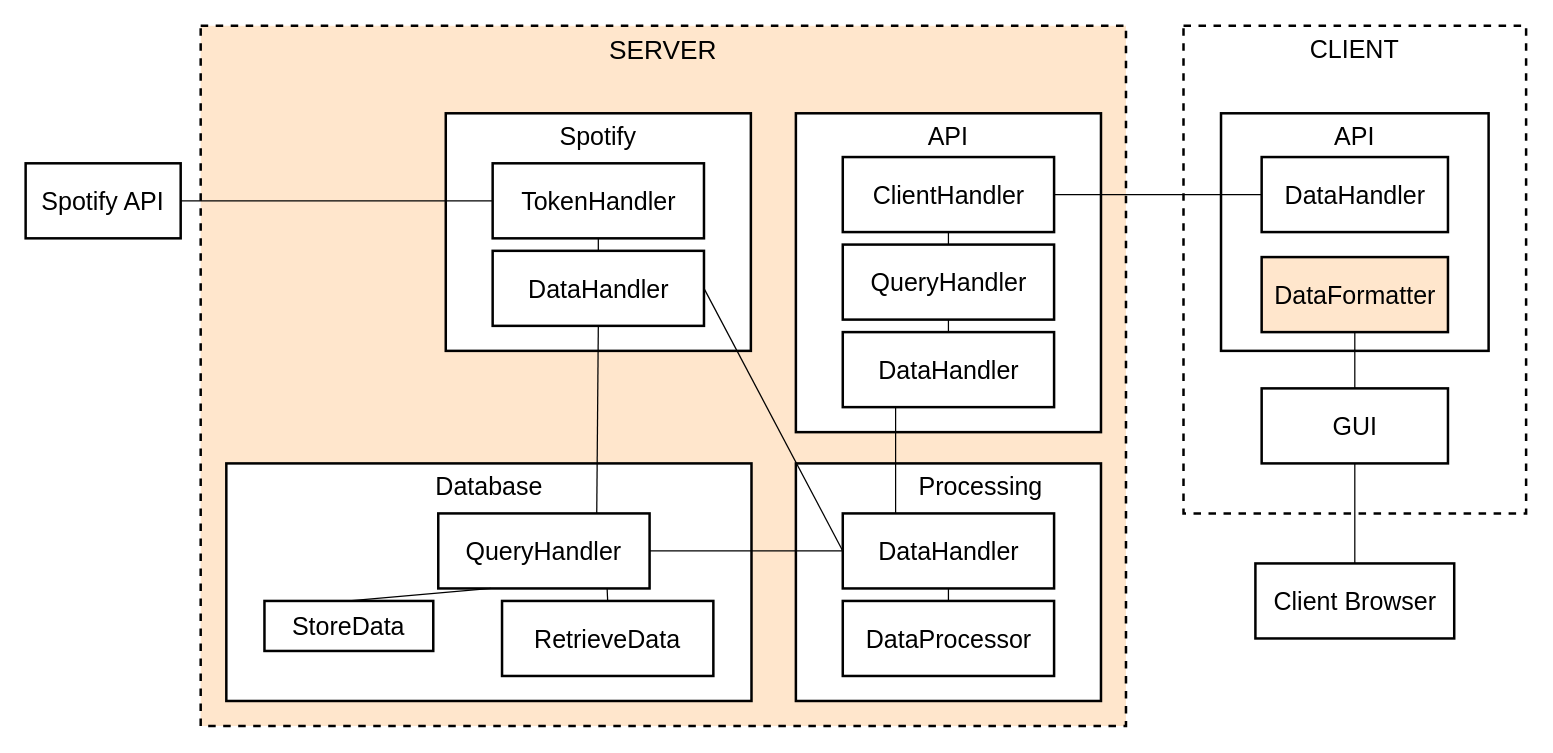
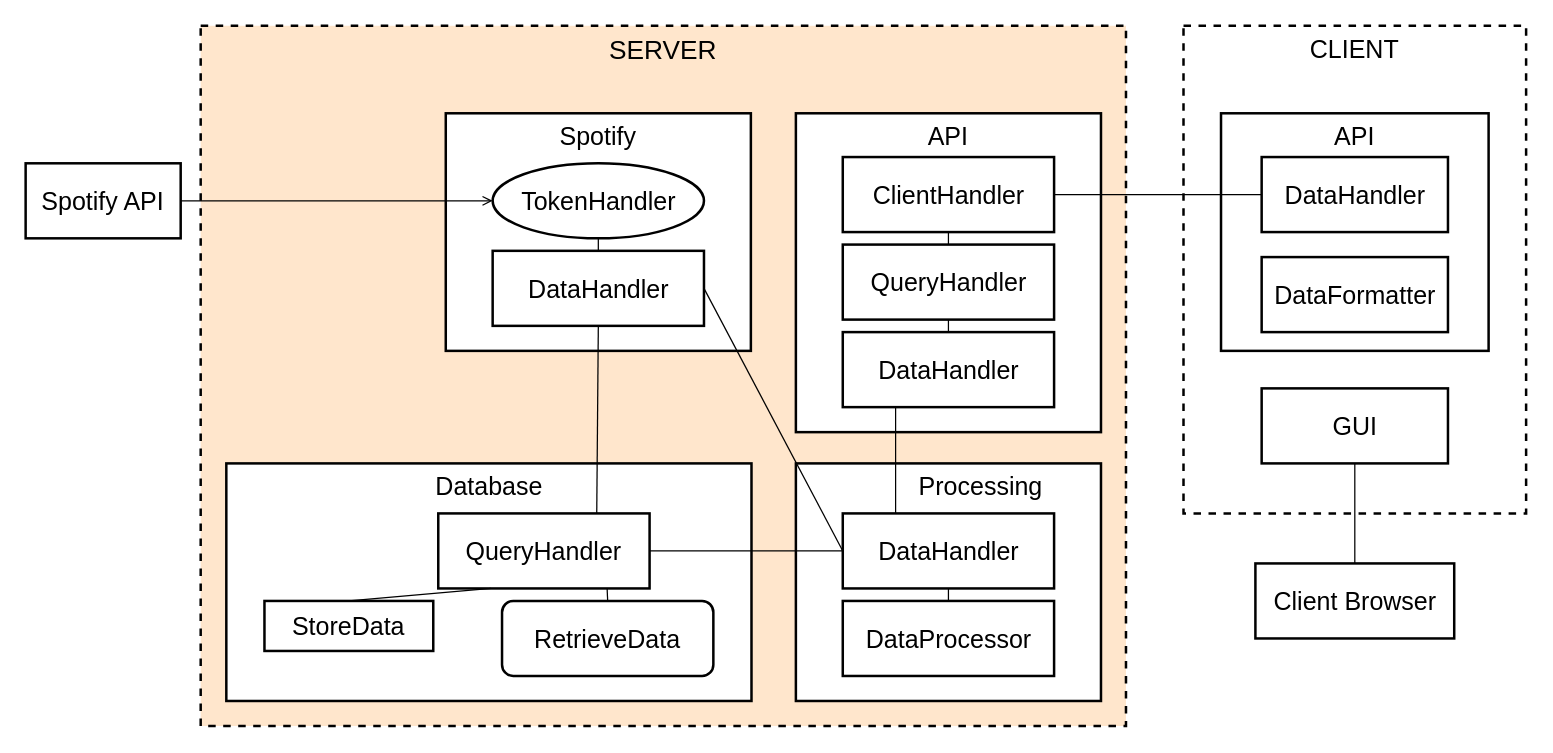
(487, 201) -> (486, 201)
(598, 201) -> (598, 201)
(1354, 294) -> (1354, 294)
(1354, 360) -> none
(608, 638) -> (608, 638)
